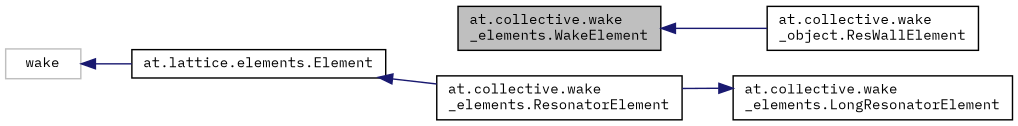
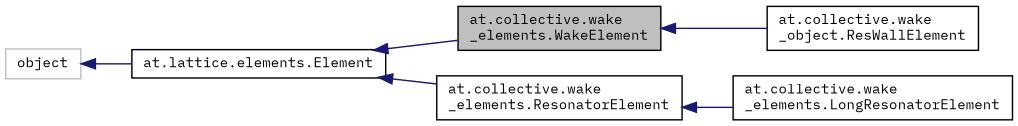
none -> (423, 44)
(43, 64) -> (43, 64)
(700, 88) -> (715, 107)
